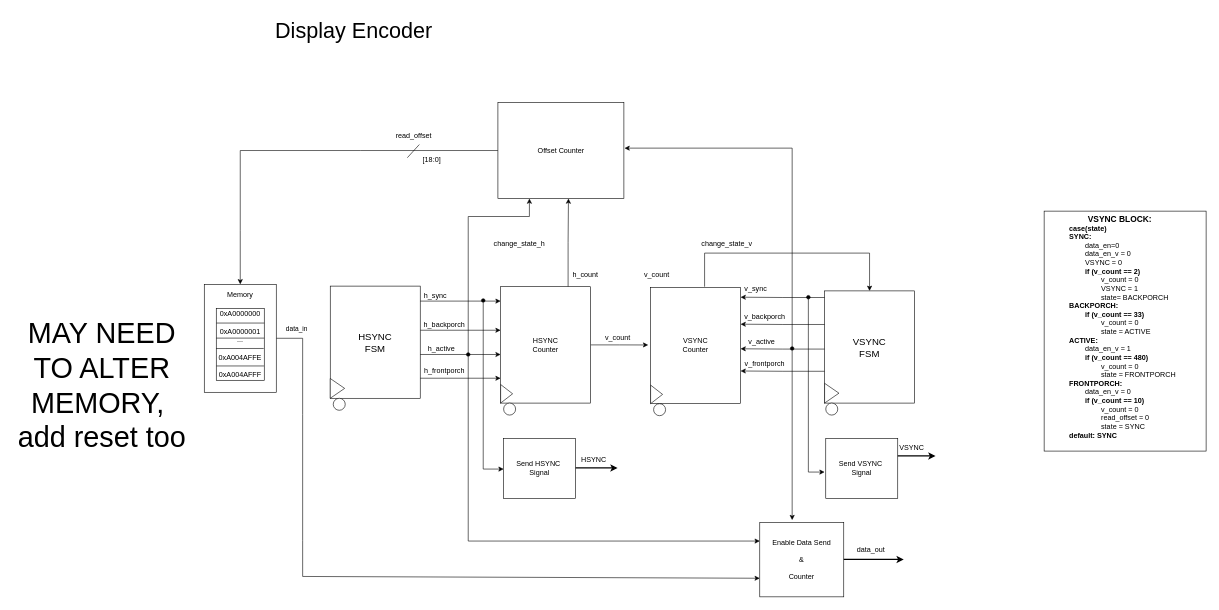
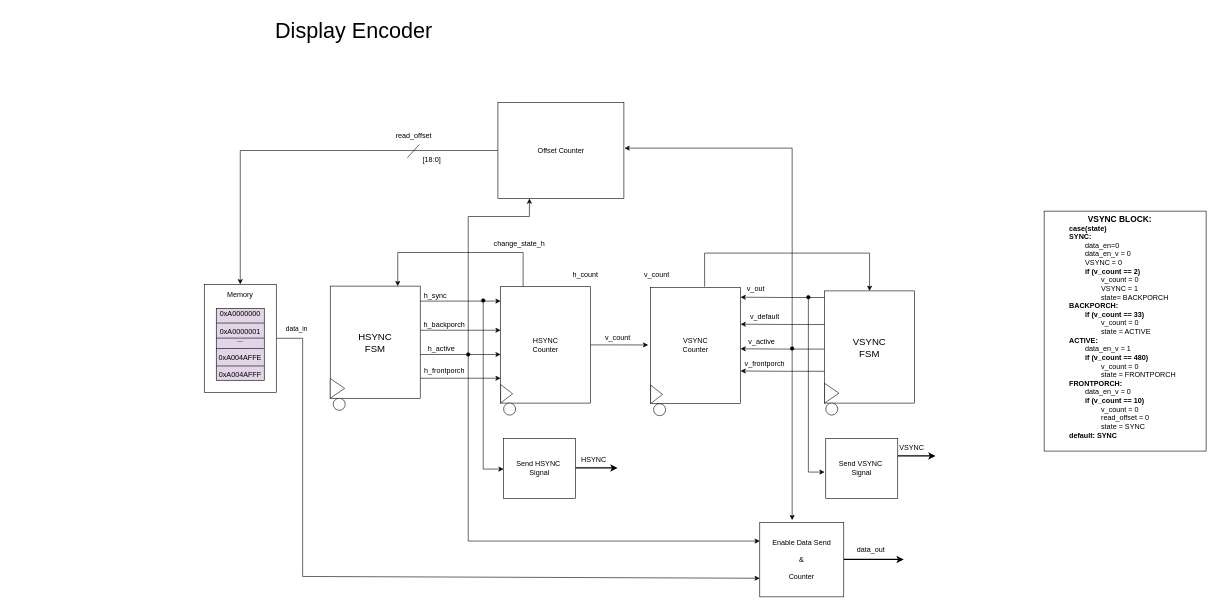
(568, 208) -> none
(727, 244) -> none
none -> (461, 252)
(756, 288) -> (756, 288)
(765, 317) -> (765, 317)
(240, 344) -> (240, 344)
(102, 386) -> none
